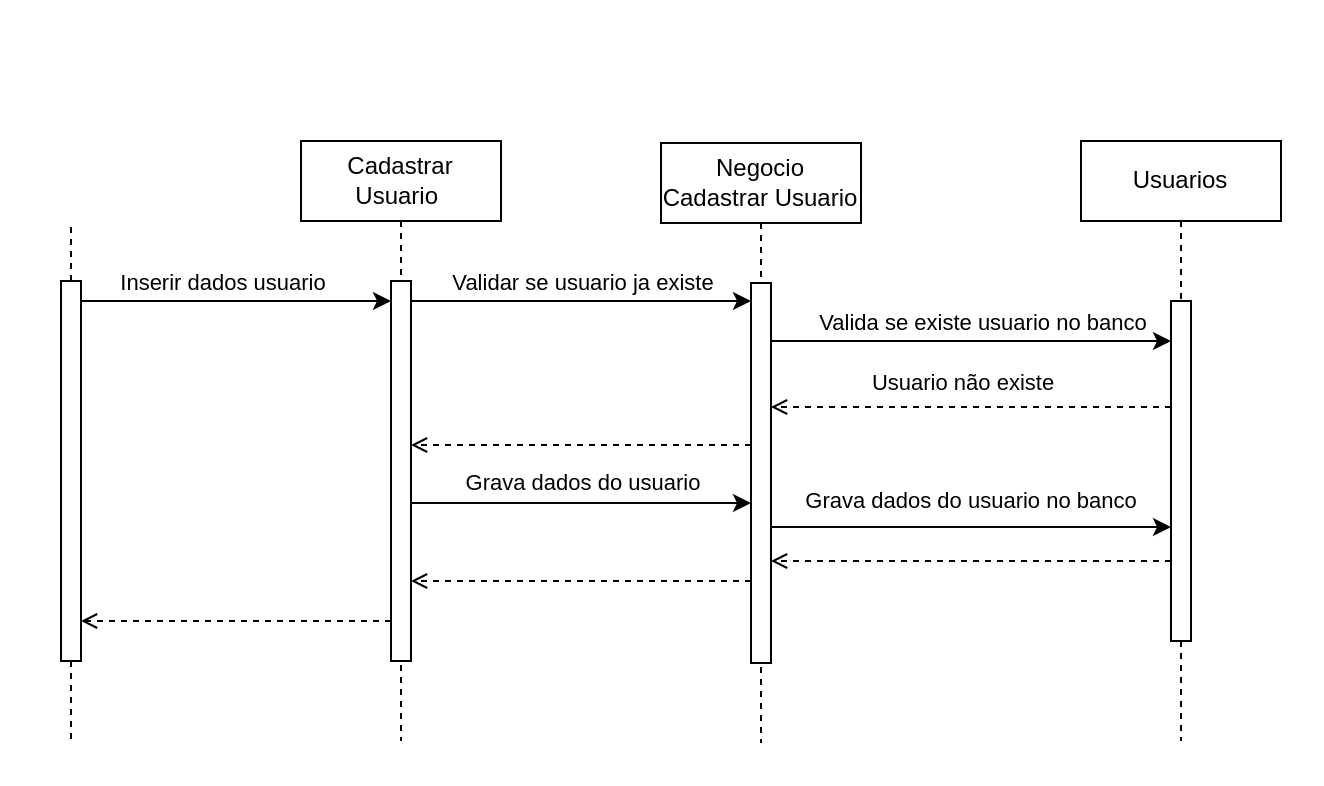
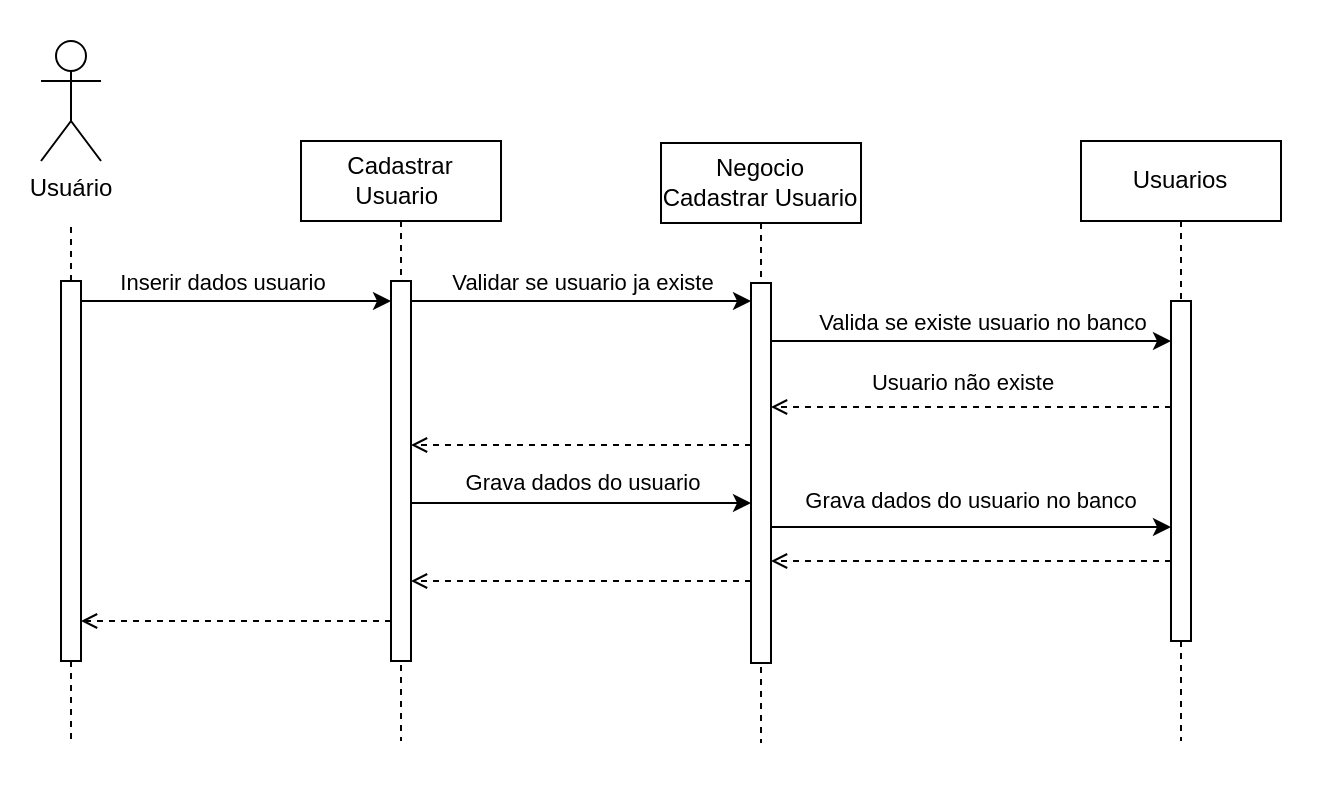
none -> (71, 101)
